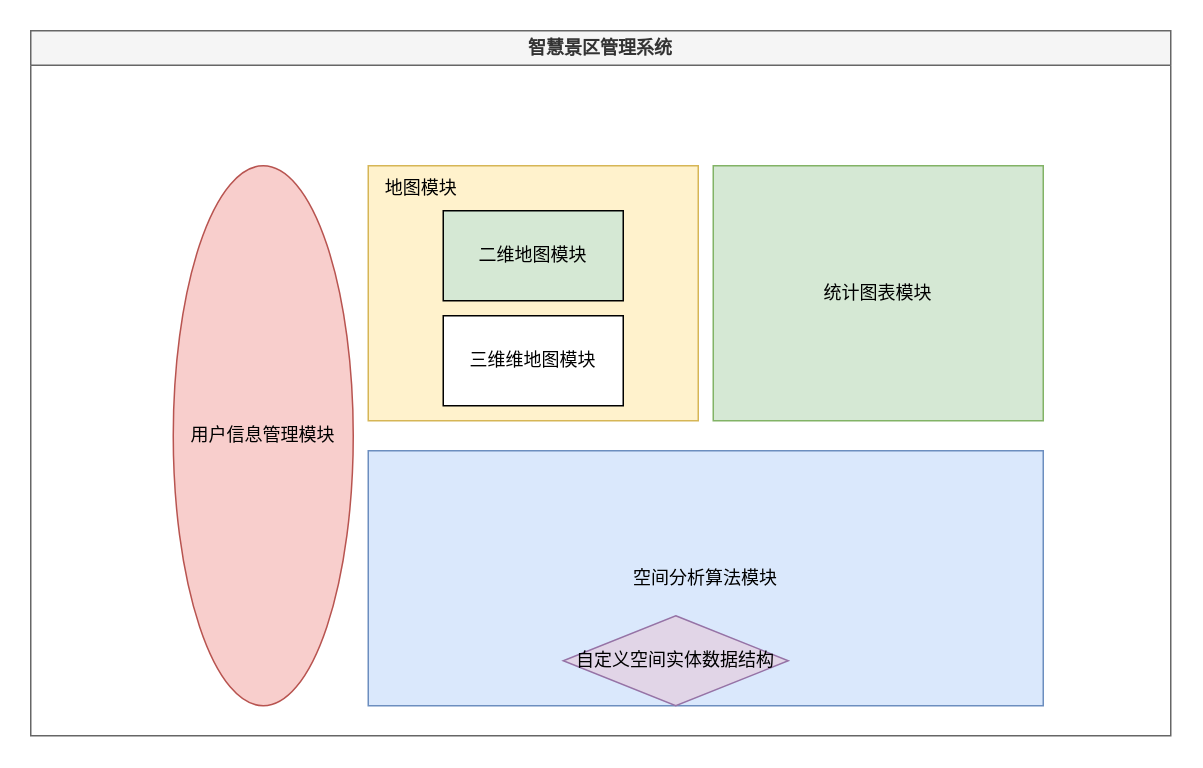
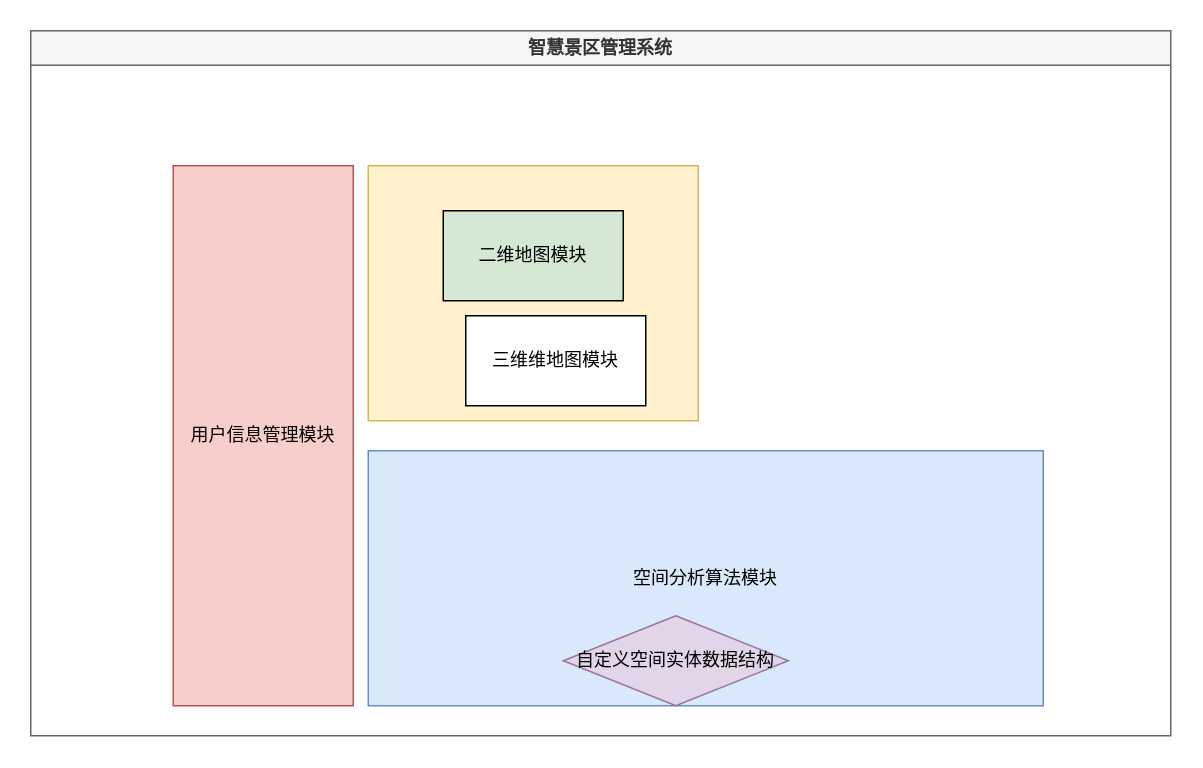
(421, 188) -> none
(878, 293) -> none
(533, 361) -> (556, 361)
(263, 436) -> (263, 436)
